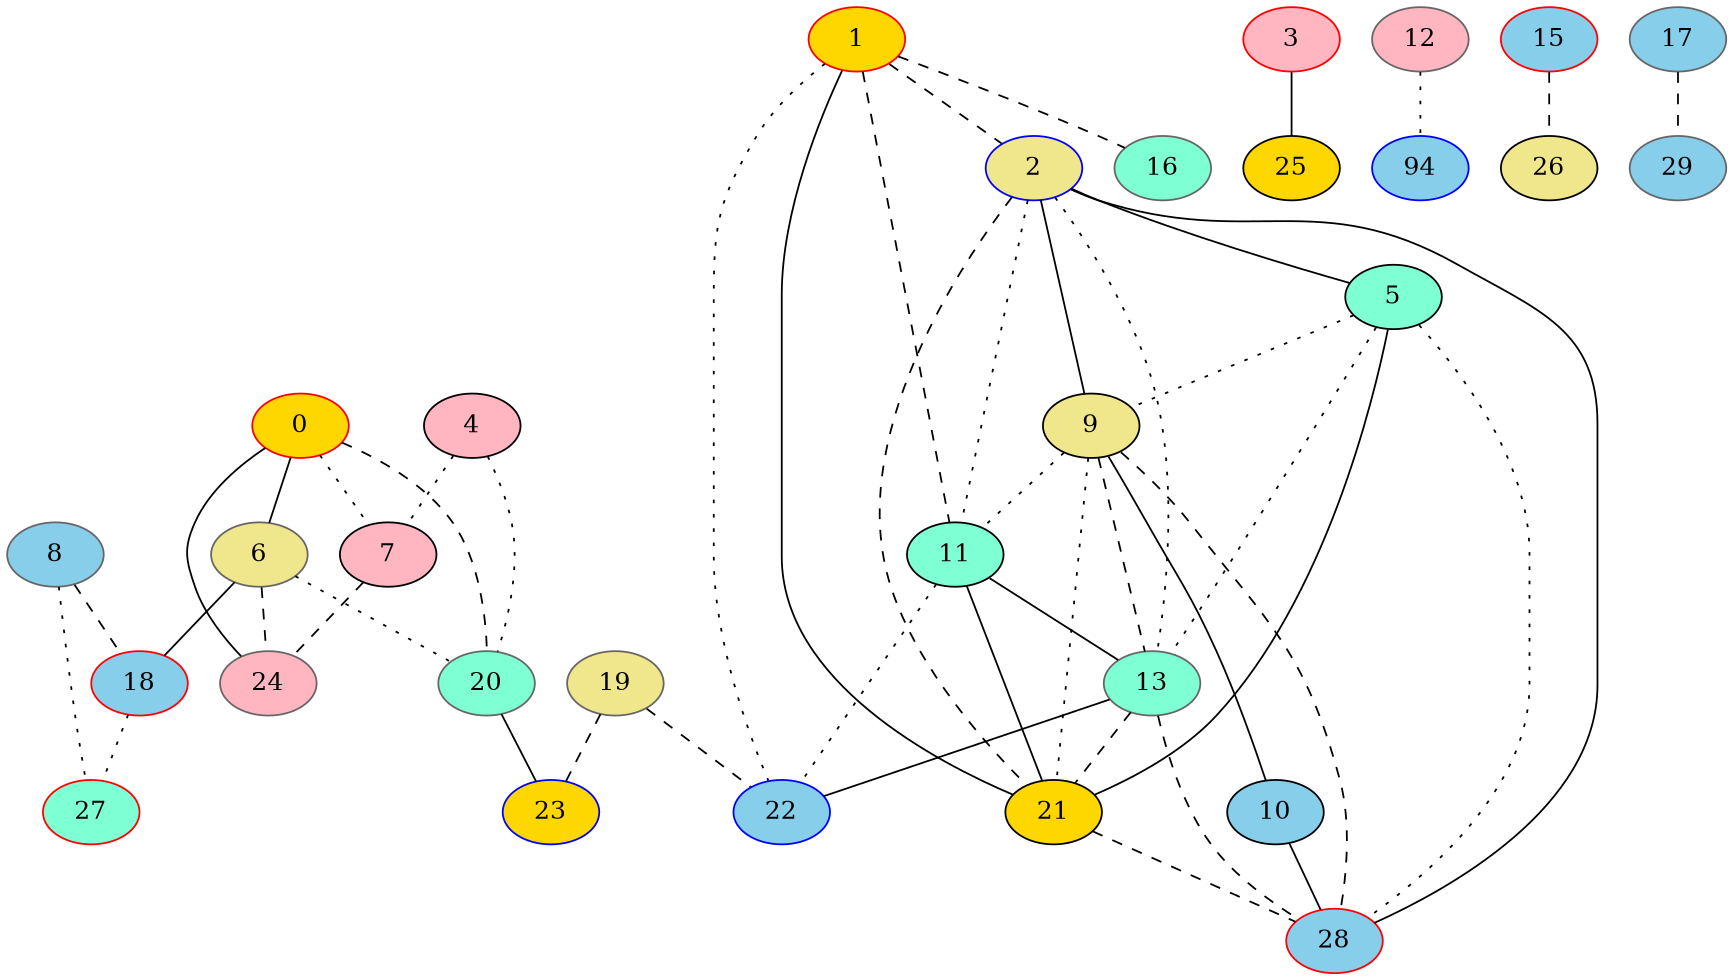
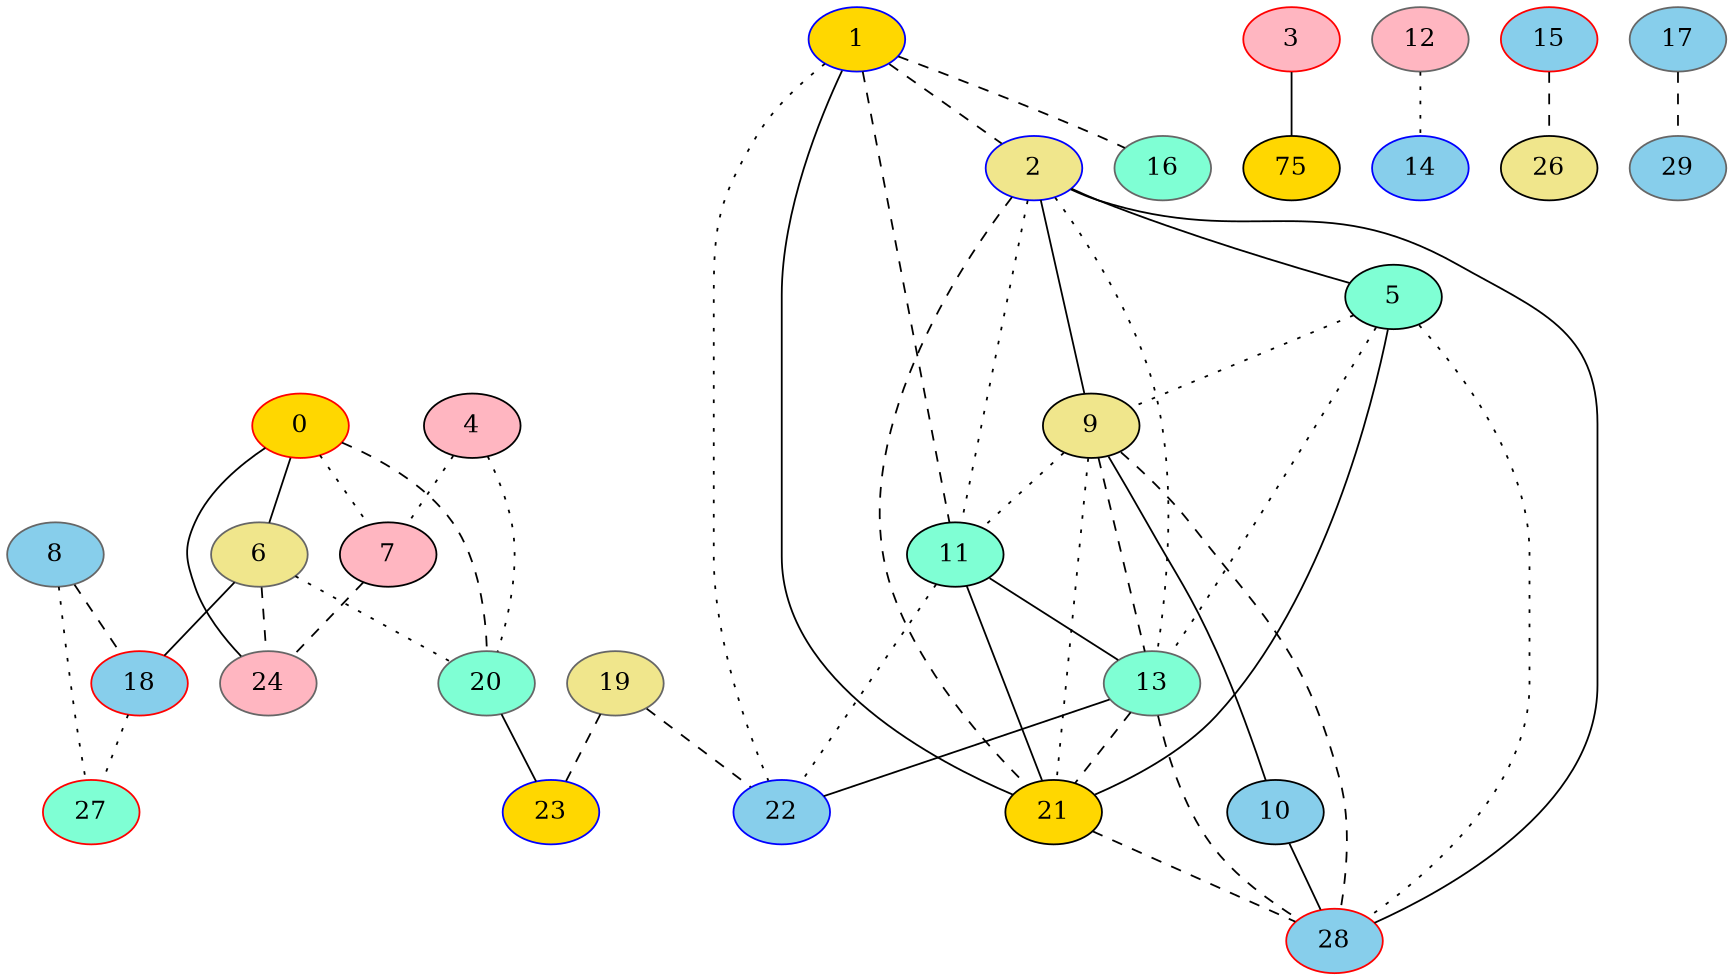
(857, 39) -> (857, 39)
(1292, 168) -> (1292, 168)
(1420, 168) -> (1420, 168)
